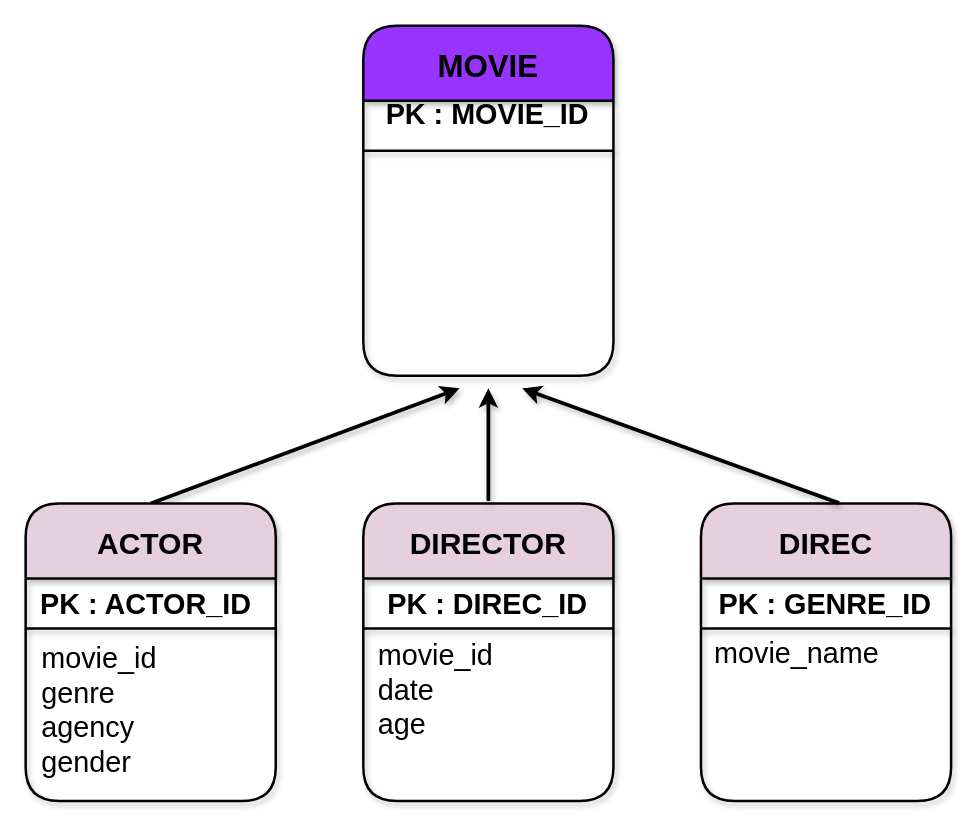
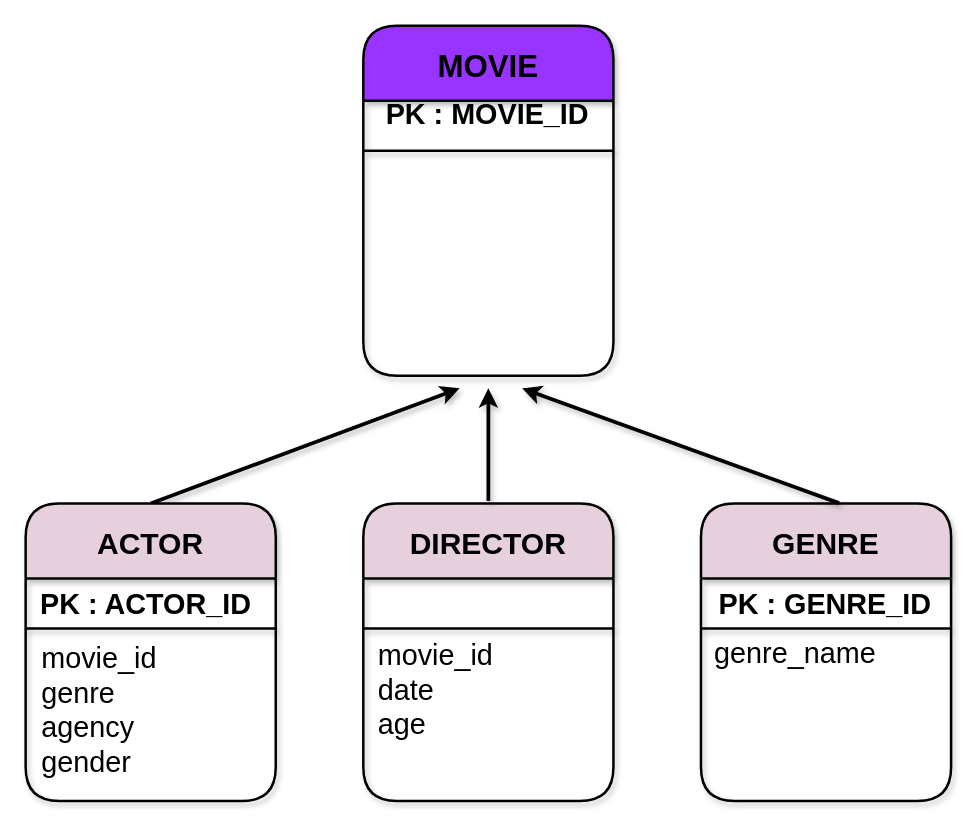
(825, 544) -> (825, 544)
(488, 604) -> none
(791, 653) -> (795, 653)
